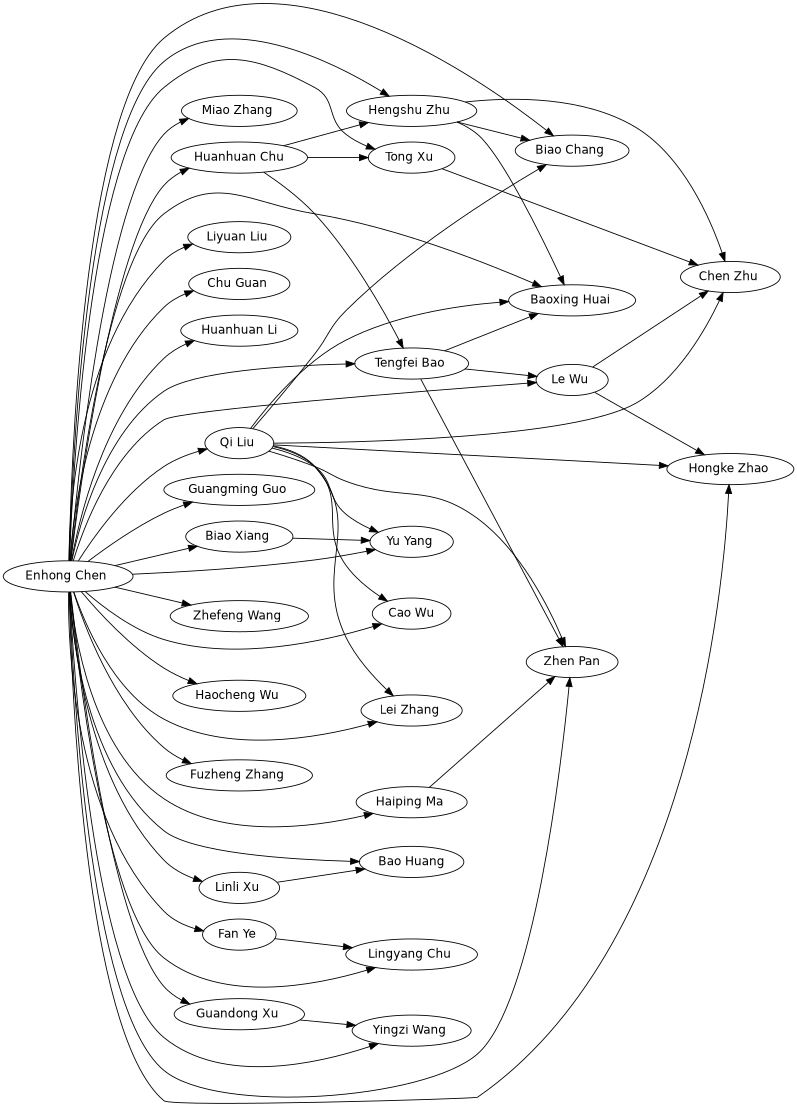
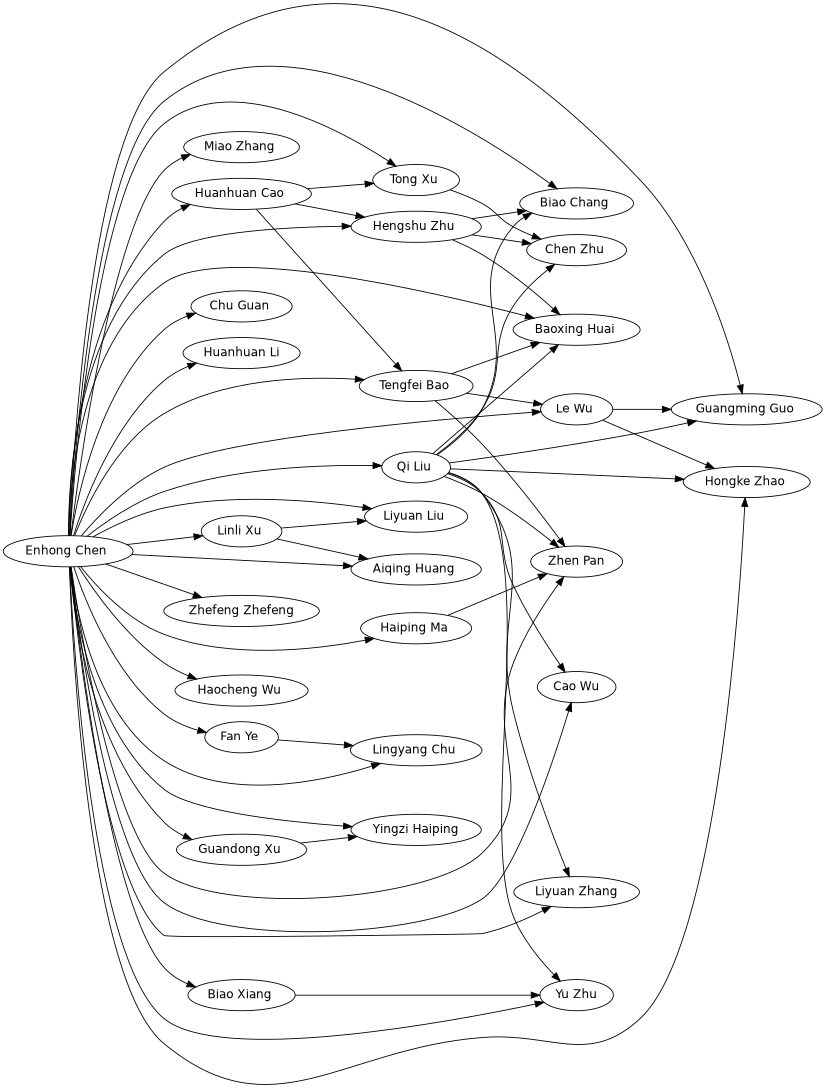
(239, 158) -> (242, 194)
(647, 331) -> (637, 409)
none -> (569, 445)
none -> (319, 525)
(412, 542) -> (577, 995)
(239, 616) -> (242, 611)
(412, 711) -> (577, 892)
(239, 775) -> none
(412, 862) -> (416, 569)
(412, 1031) -> (416, 830)
